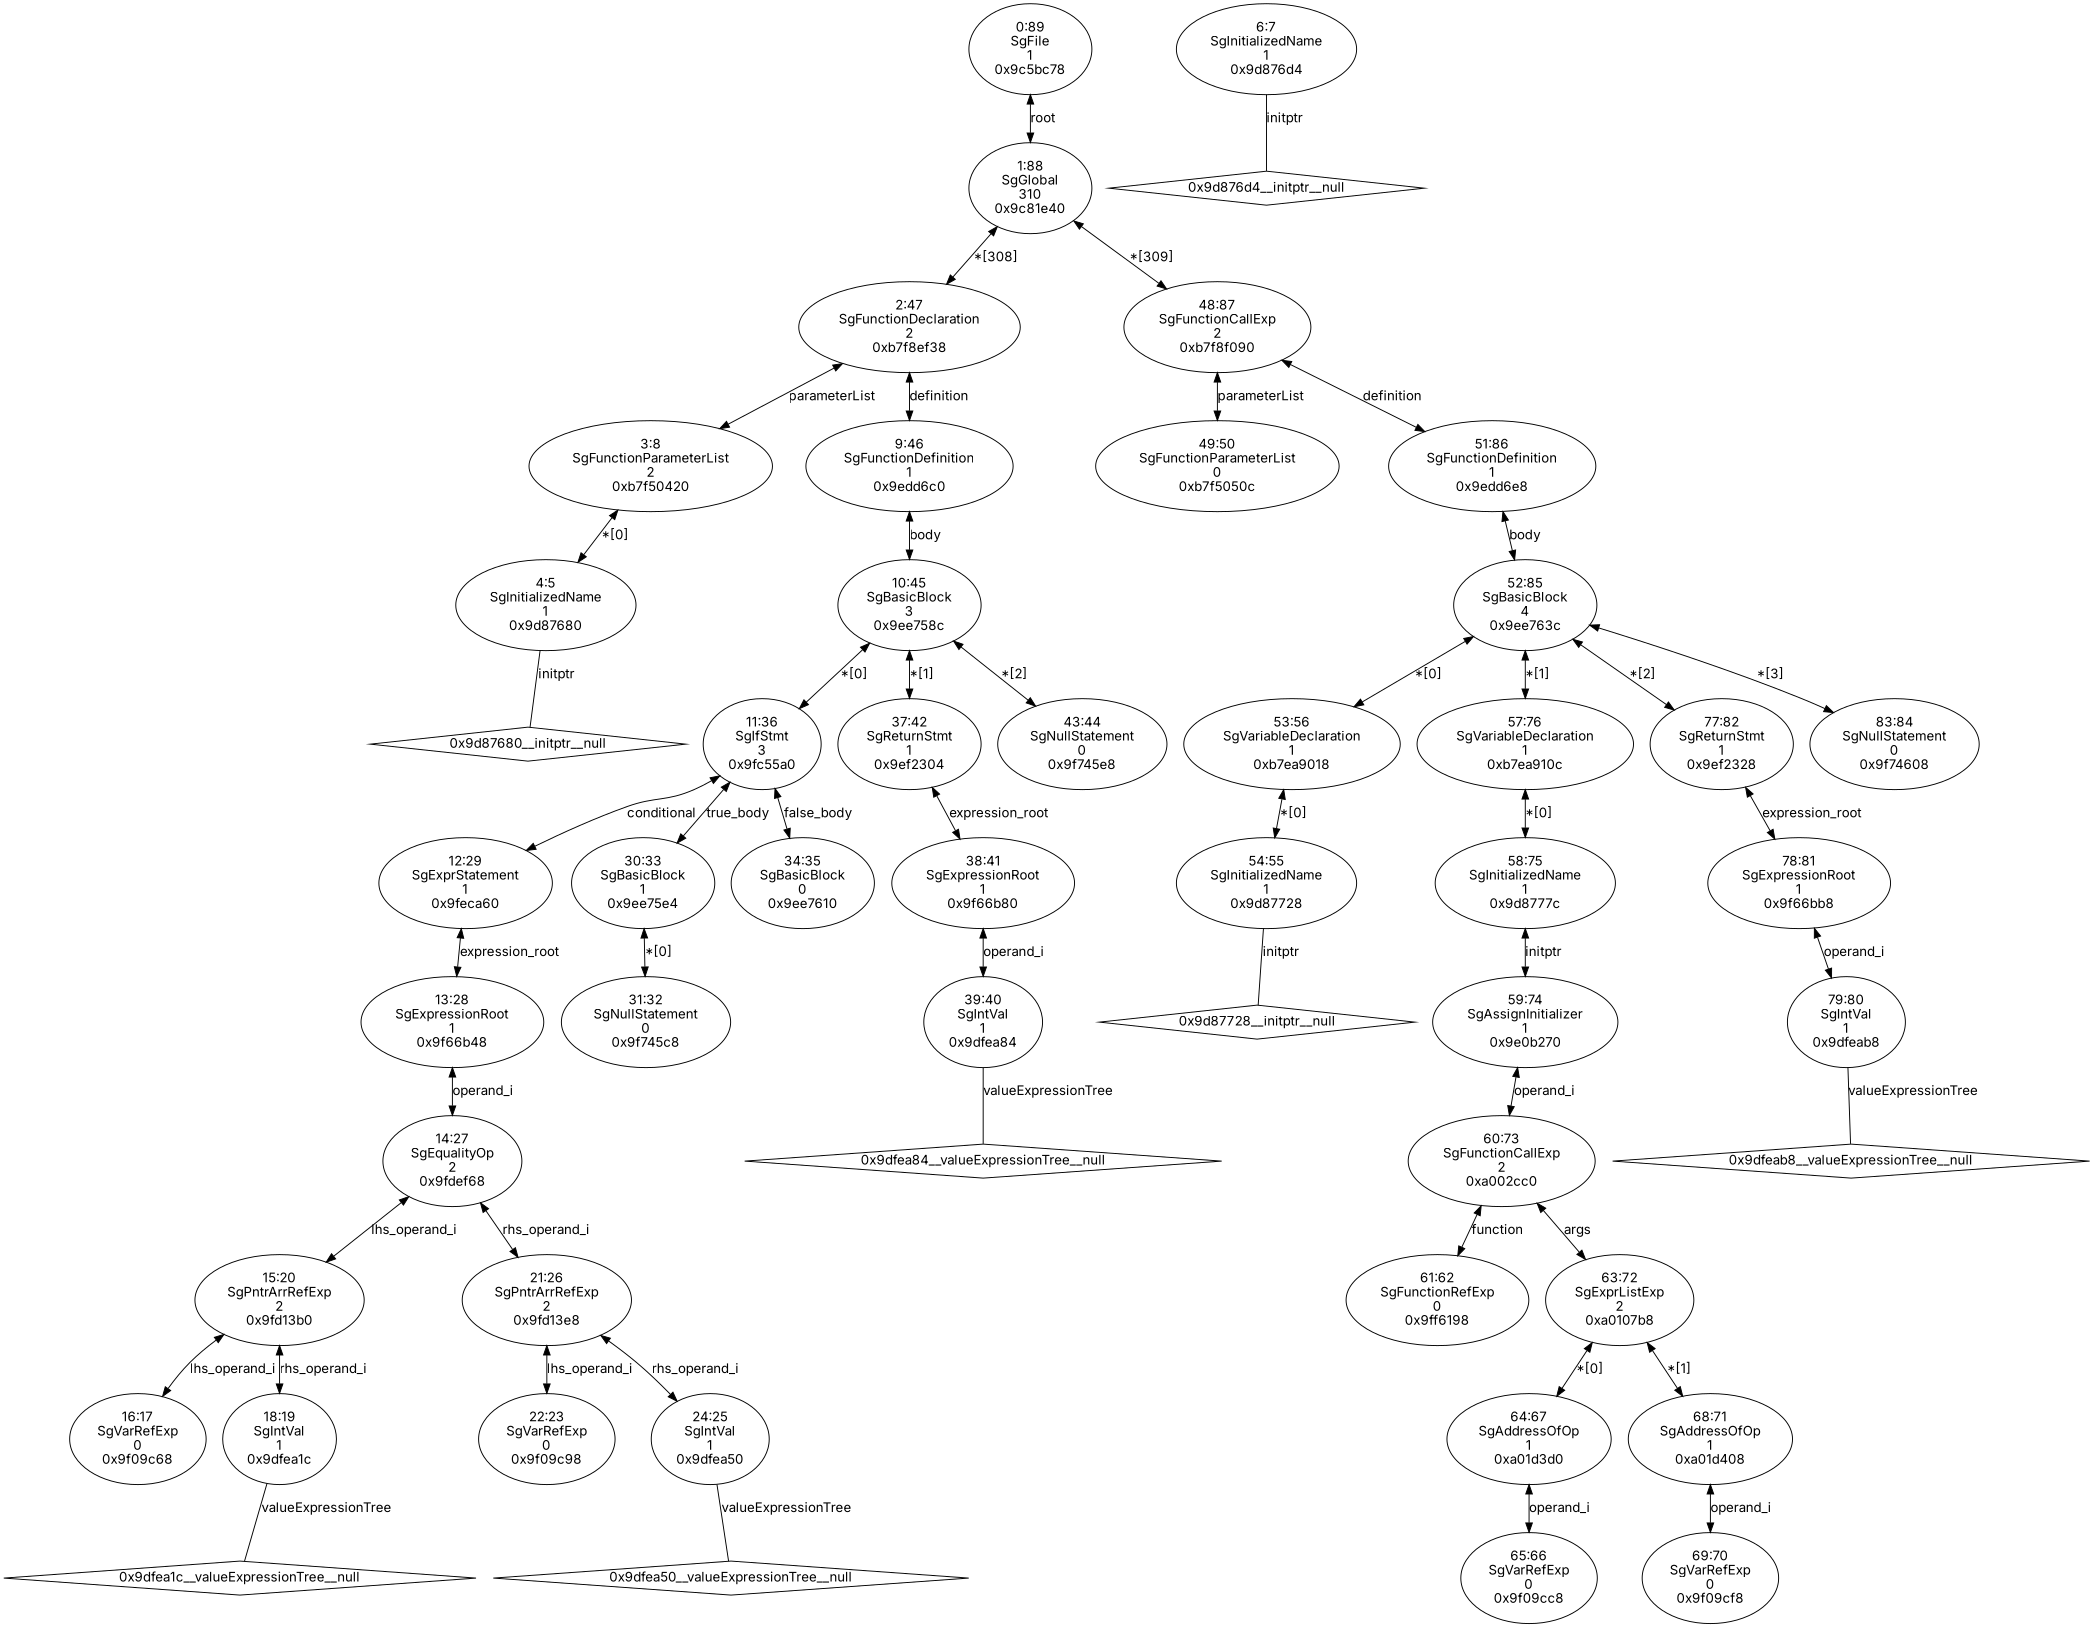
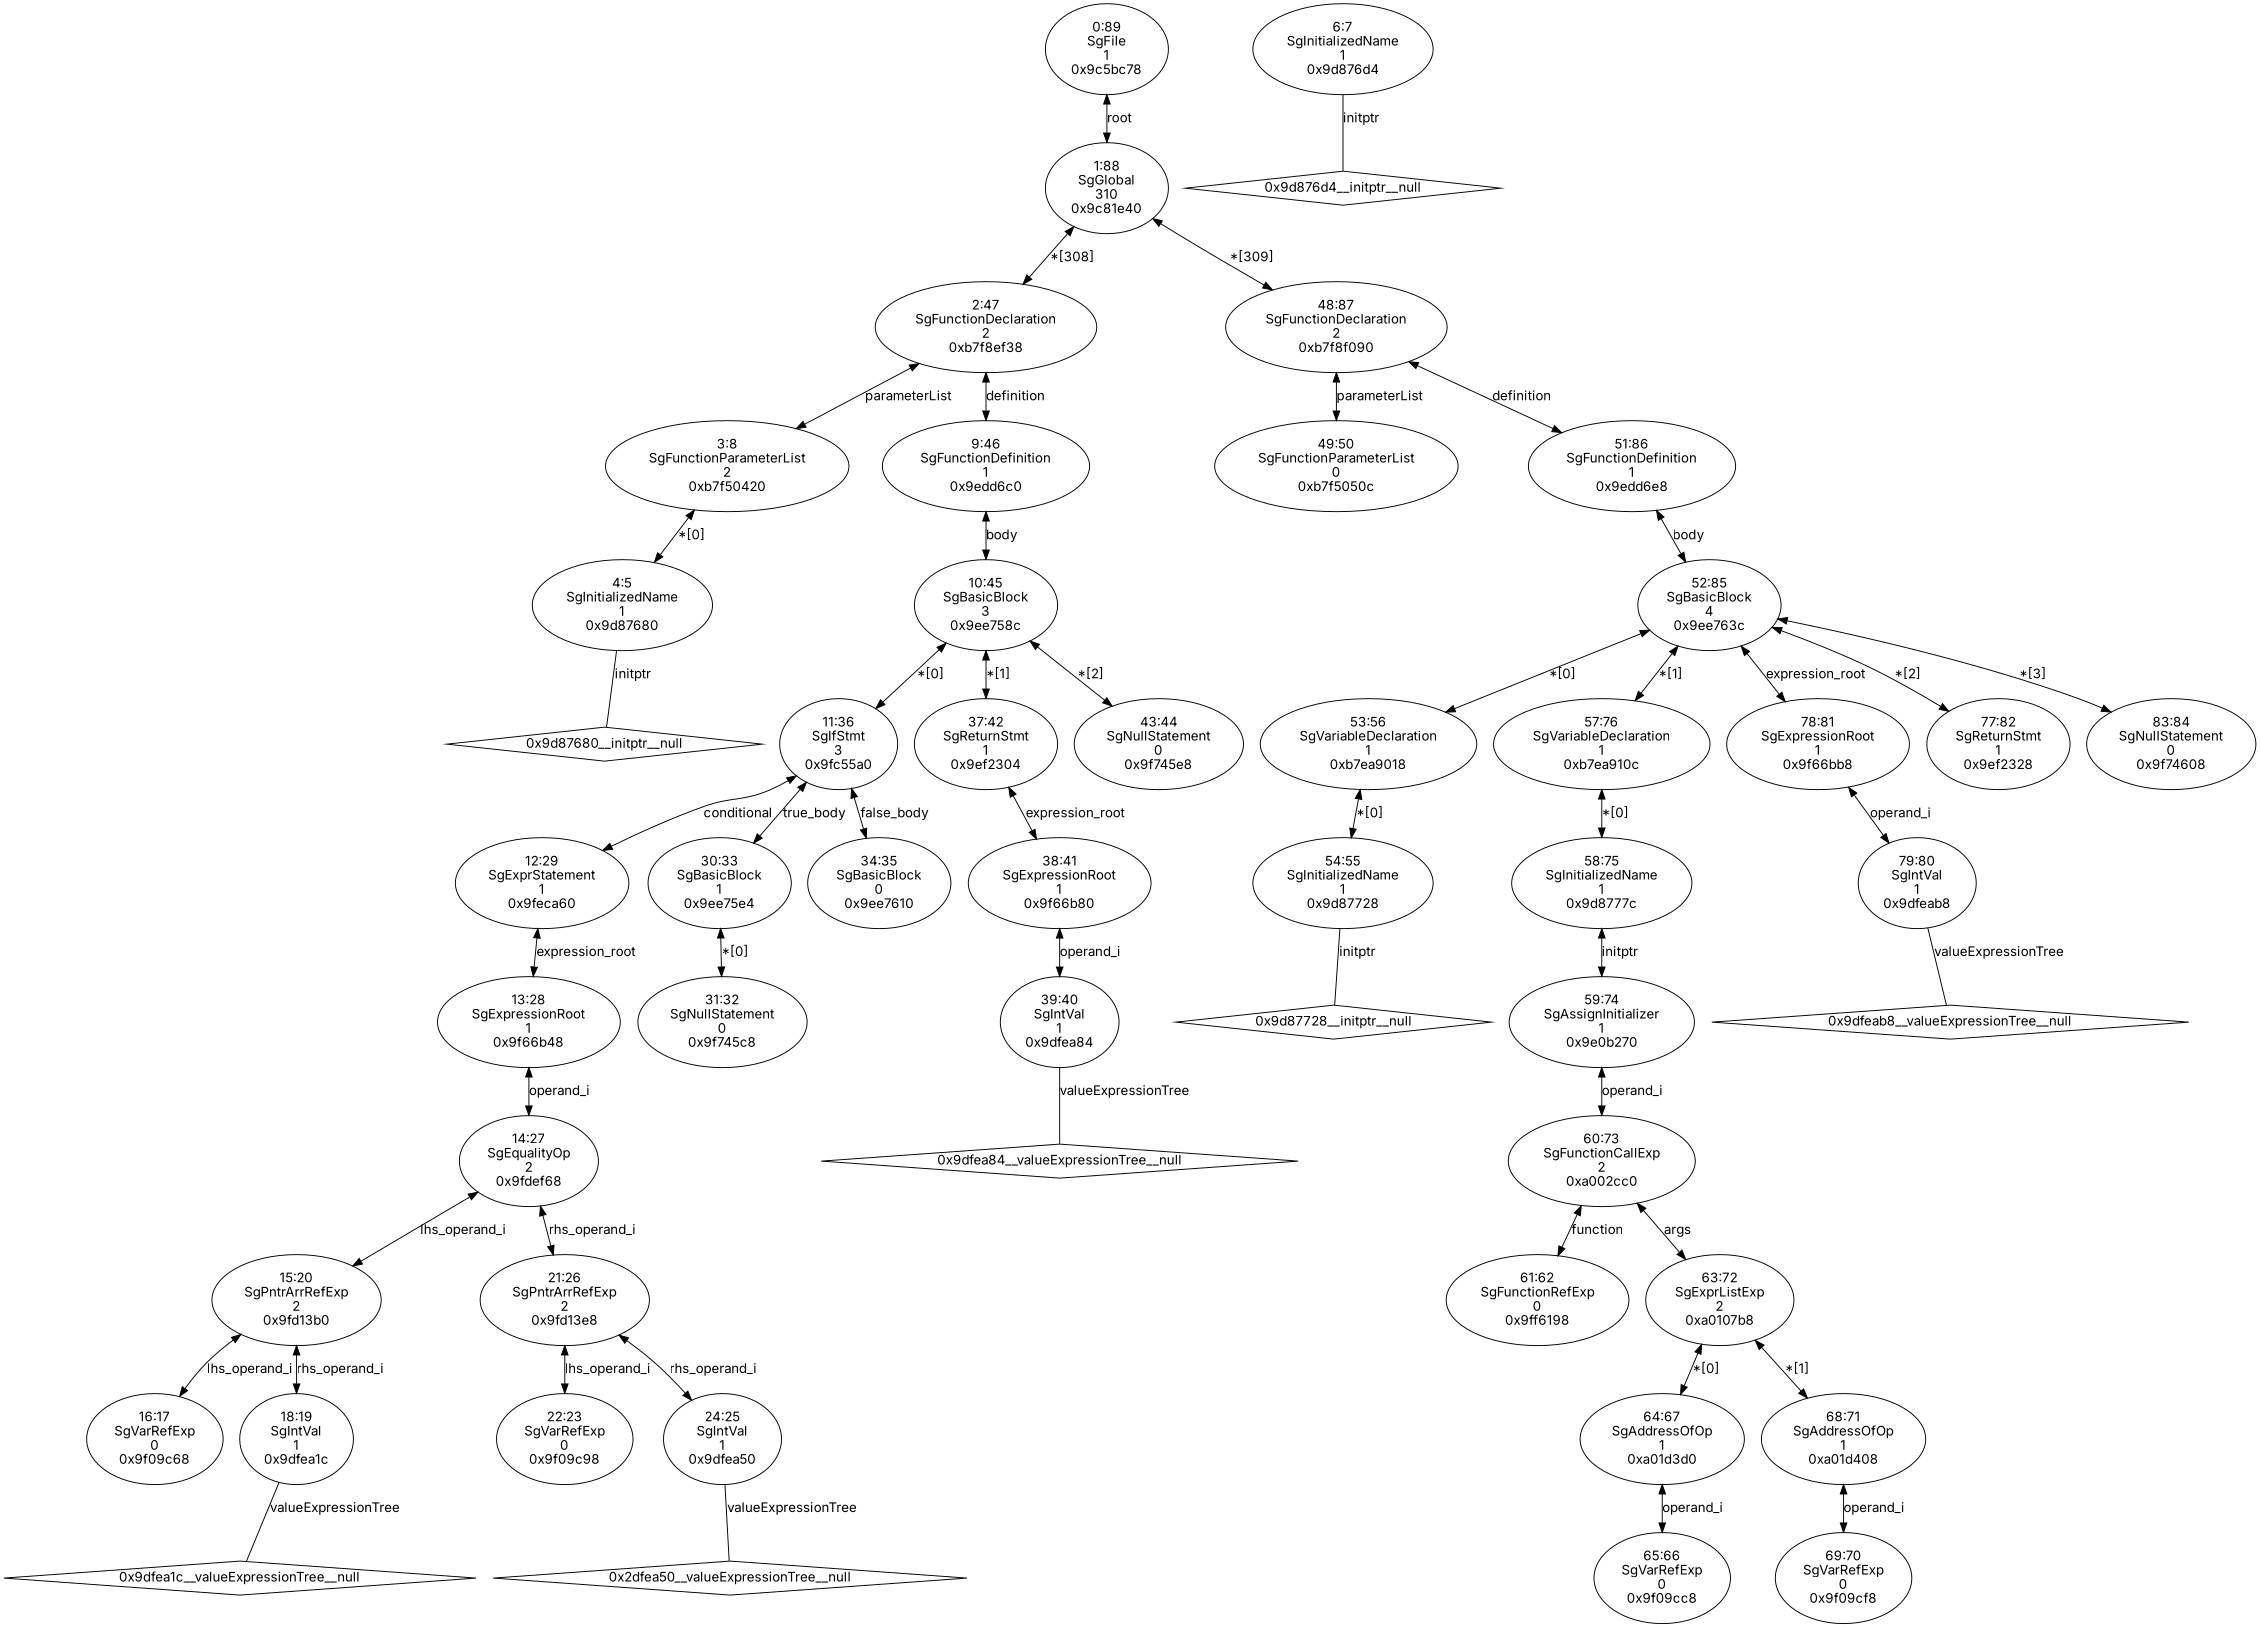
(1217, 327) -> (1336, 327)
(1760, 813) -> (1763, 674)
(731, 1578) -> (730, 1578)
